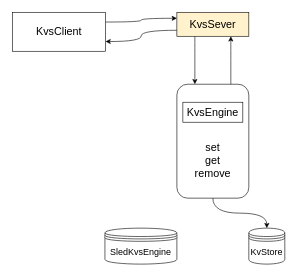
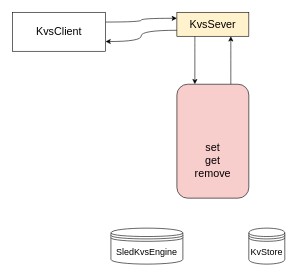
(213, 112) -> none
(213, 141) -> (213, 141)
(258, 215) -> none
(141, 246) -> (147, 246)
